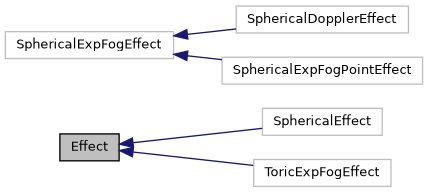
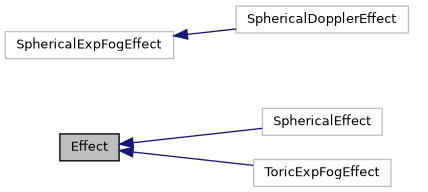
(322, 71) -> none
